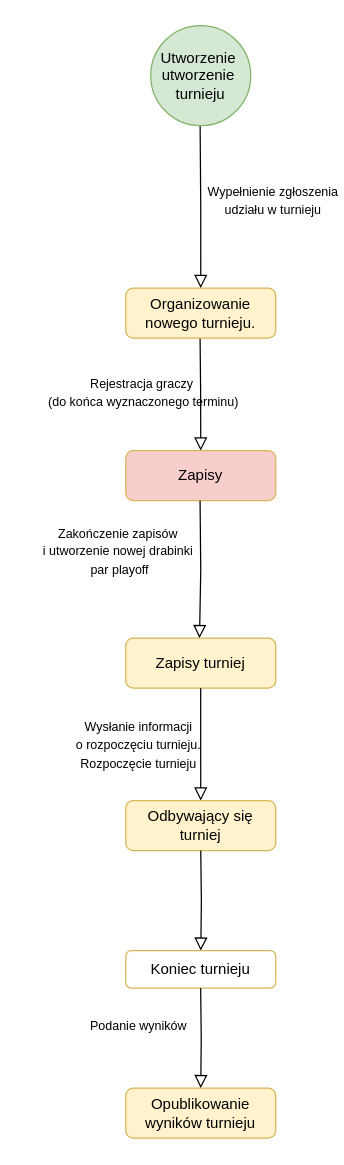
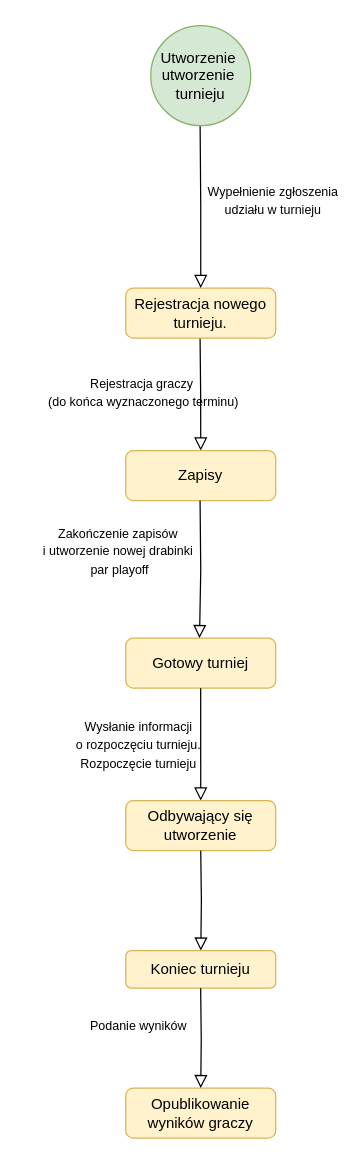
(201, 313) -> (201, 313)
(201, 476) -> (201, 476)
(201, 663) -> (201, 663)
(201, 826) -> (201, 826)
(201, 969) -> (201, 969)
(201, 1113) -> (201, 1113)
